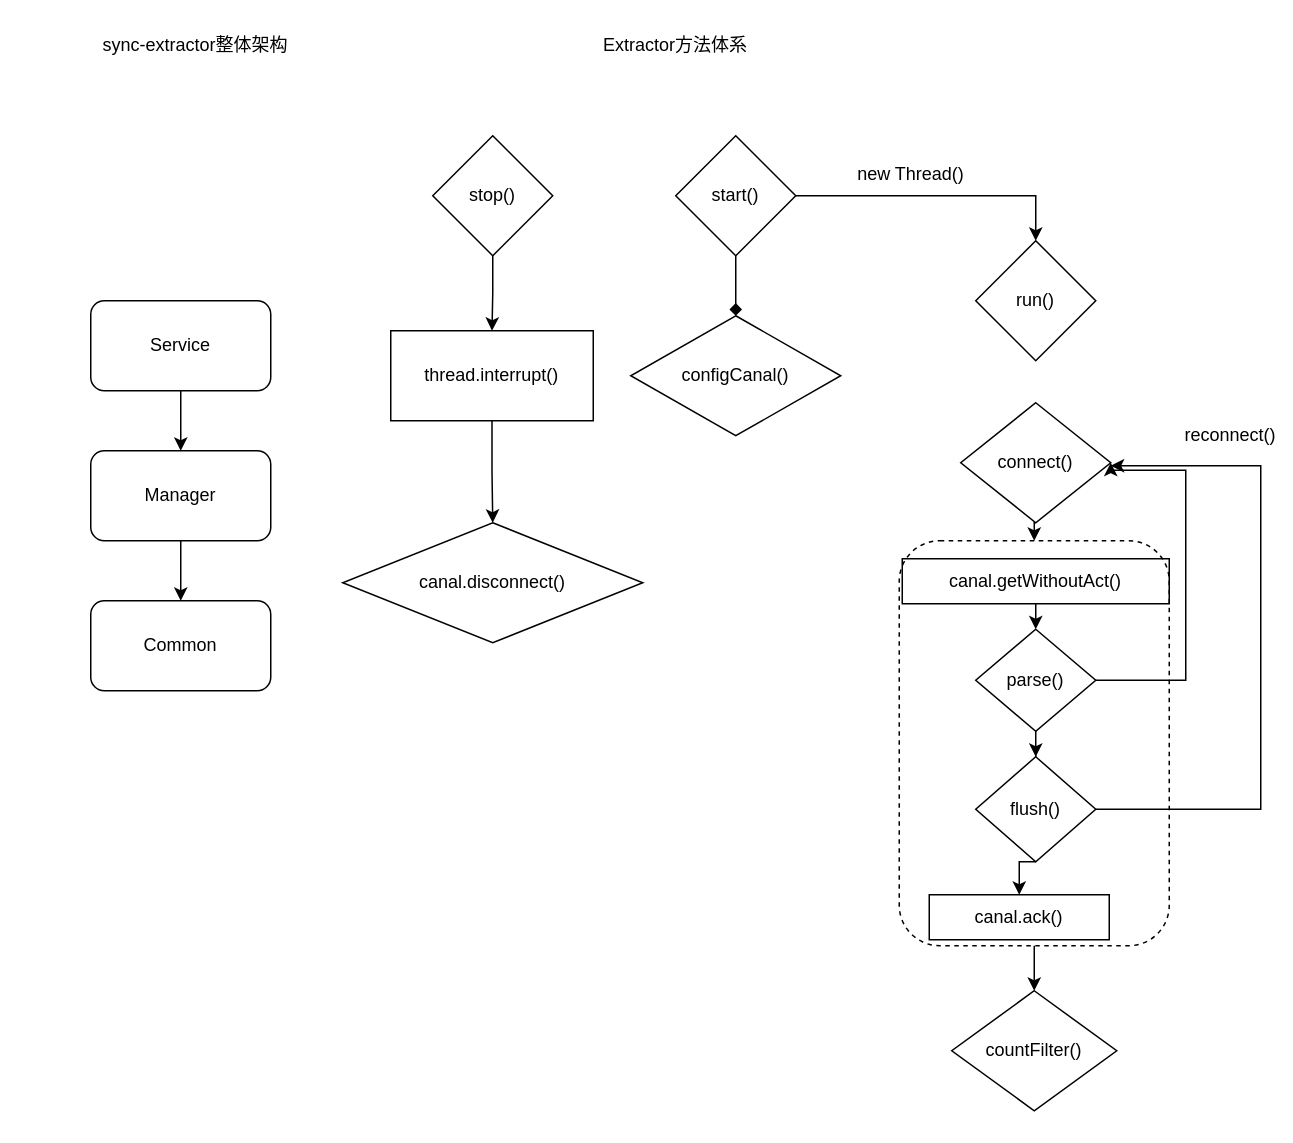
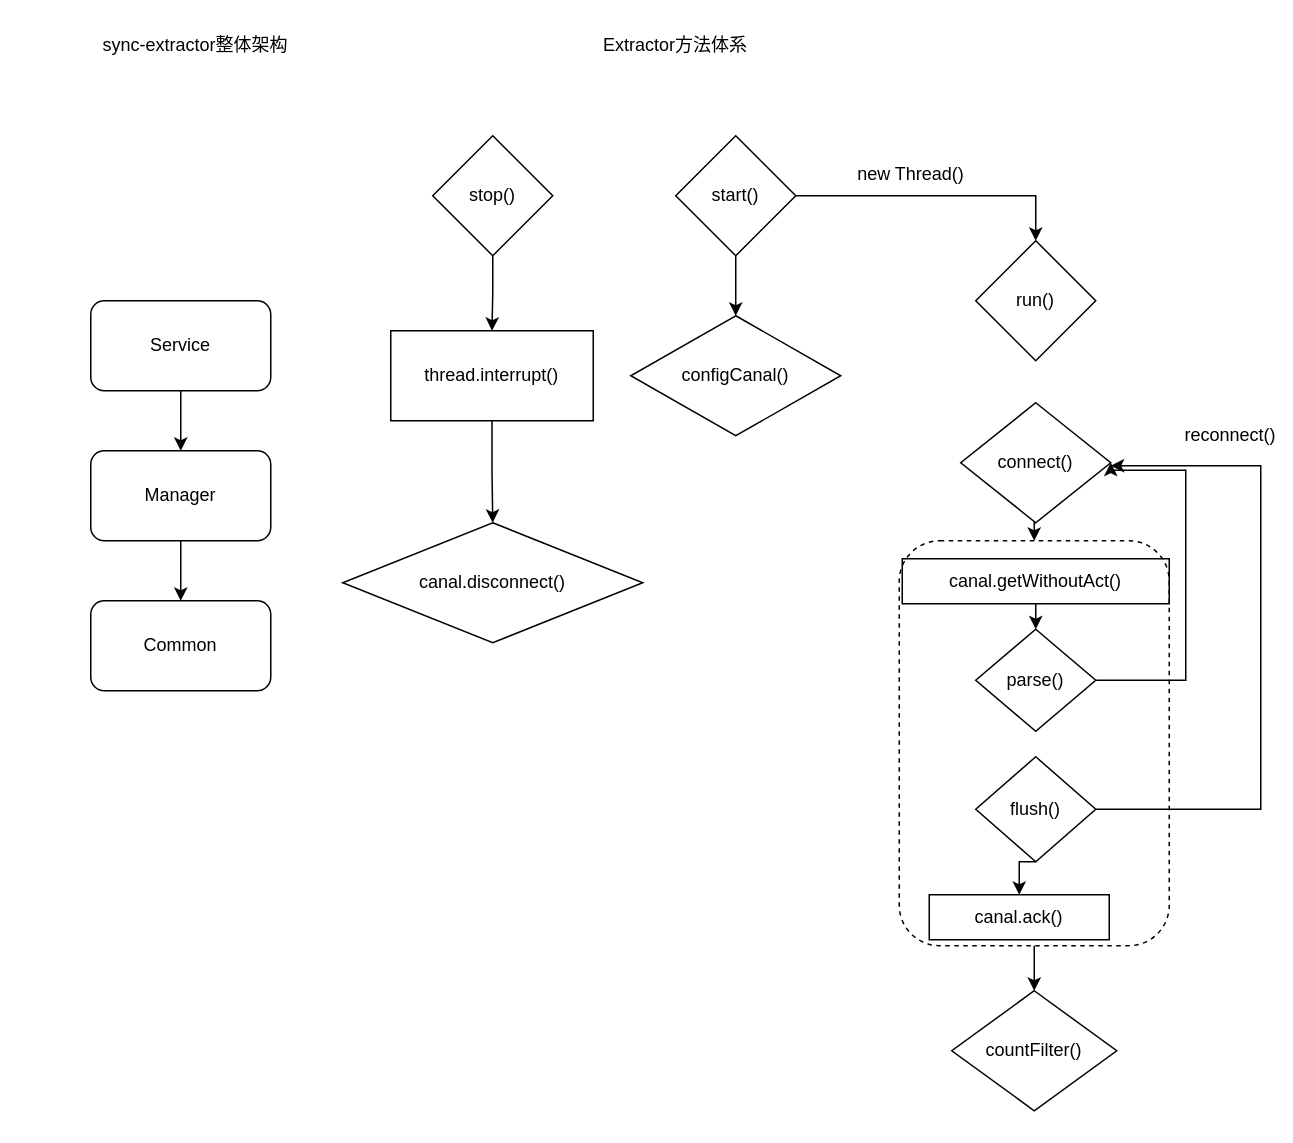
(736, 303) -> (736, 304)
(1036, 732) -> none
